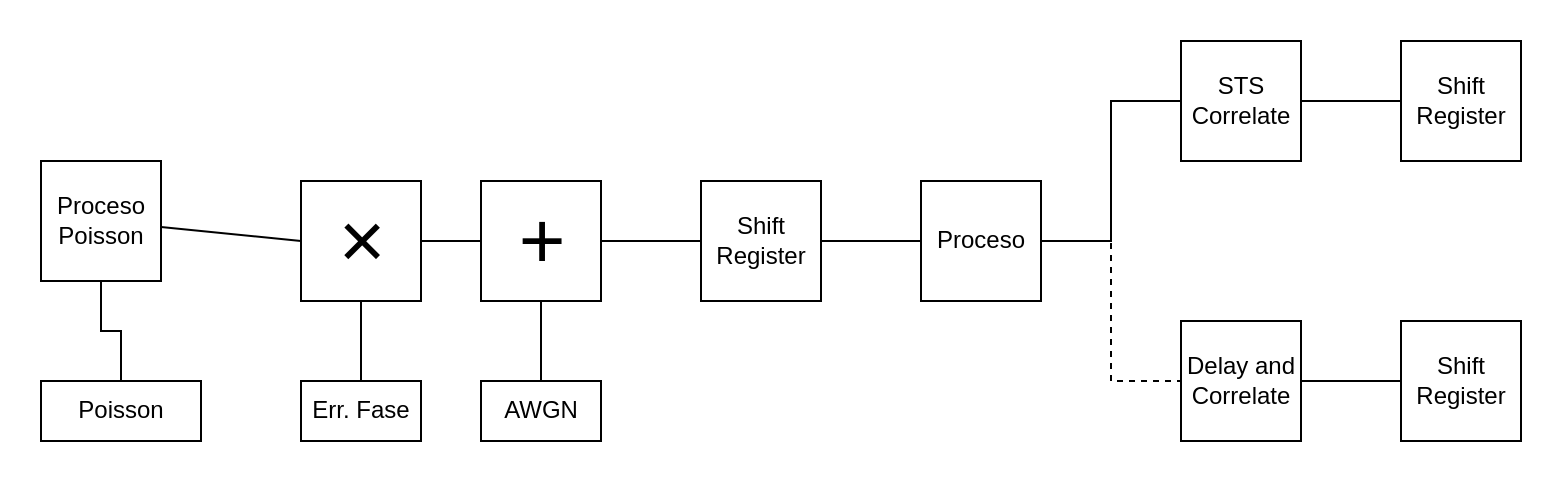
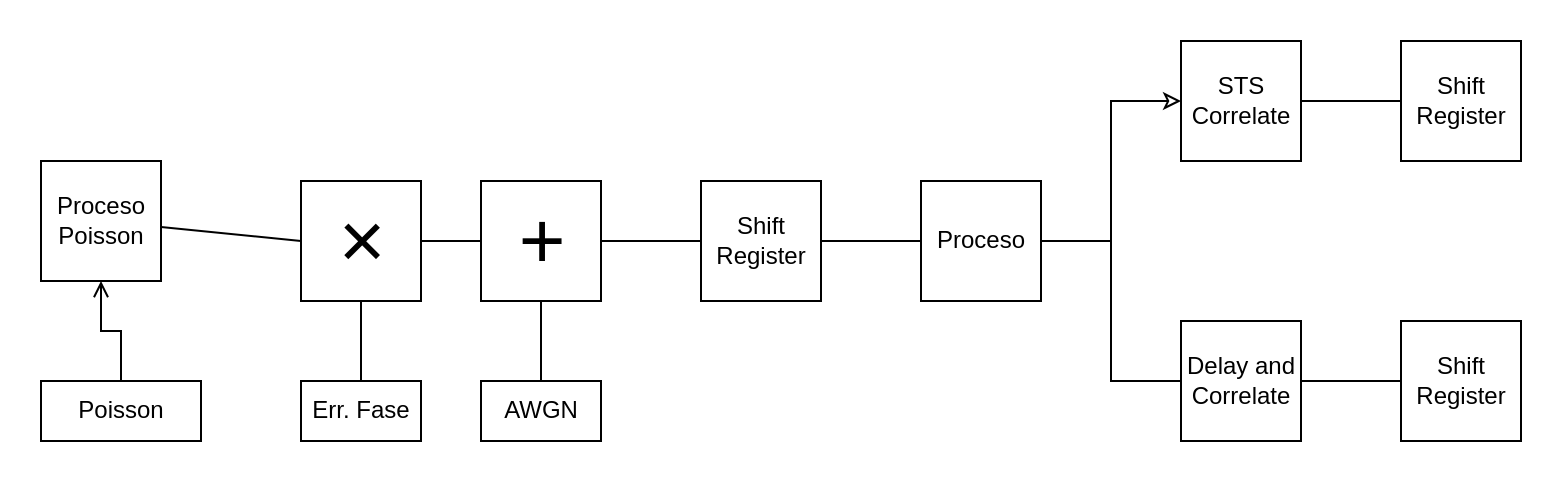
(1171, 101) -> (1166, 101)
(101, 287) -> (101, 289)
(1111, 347) -> (1111, 347)
